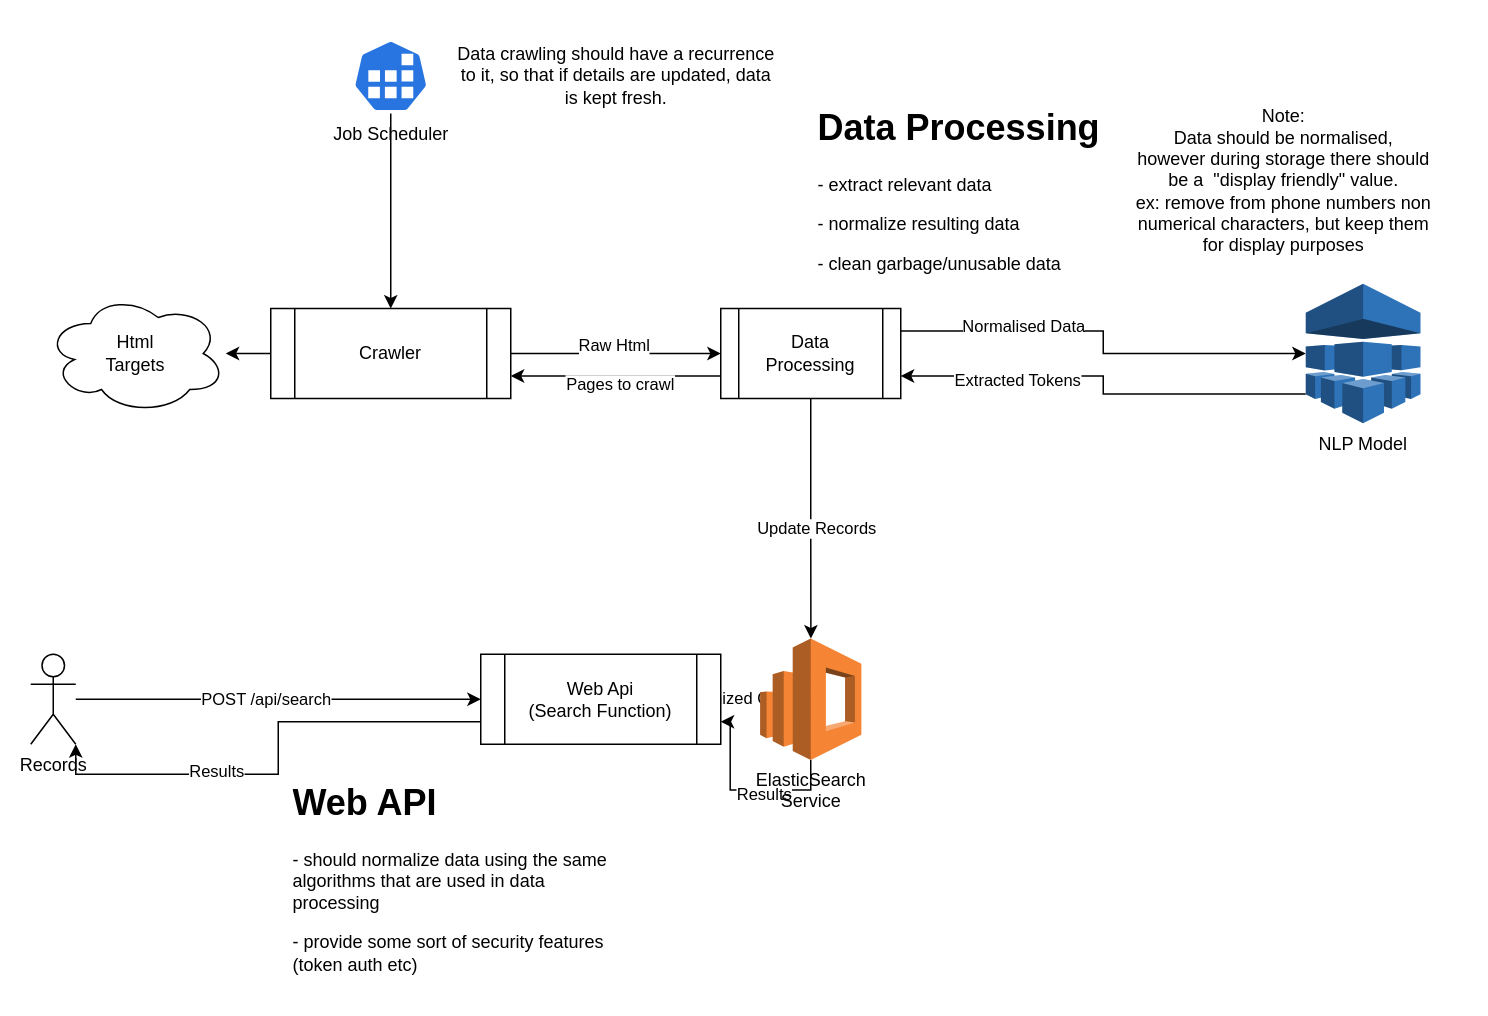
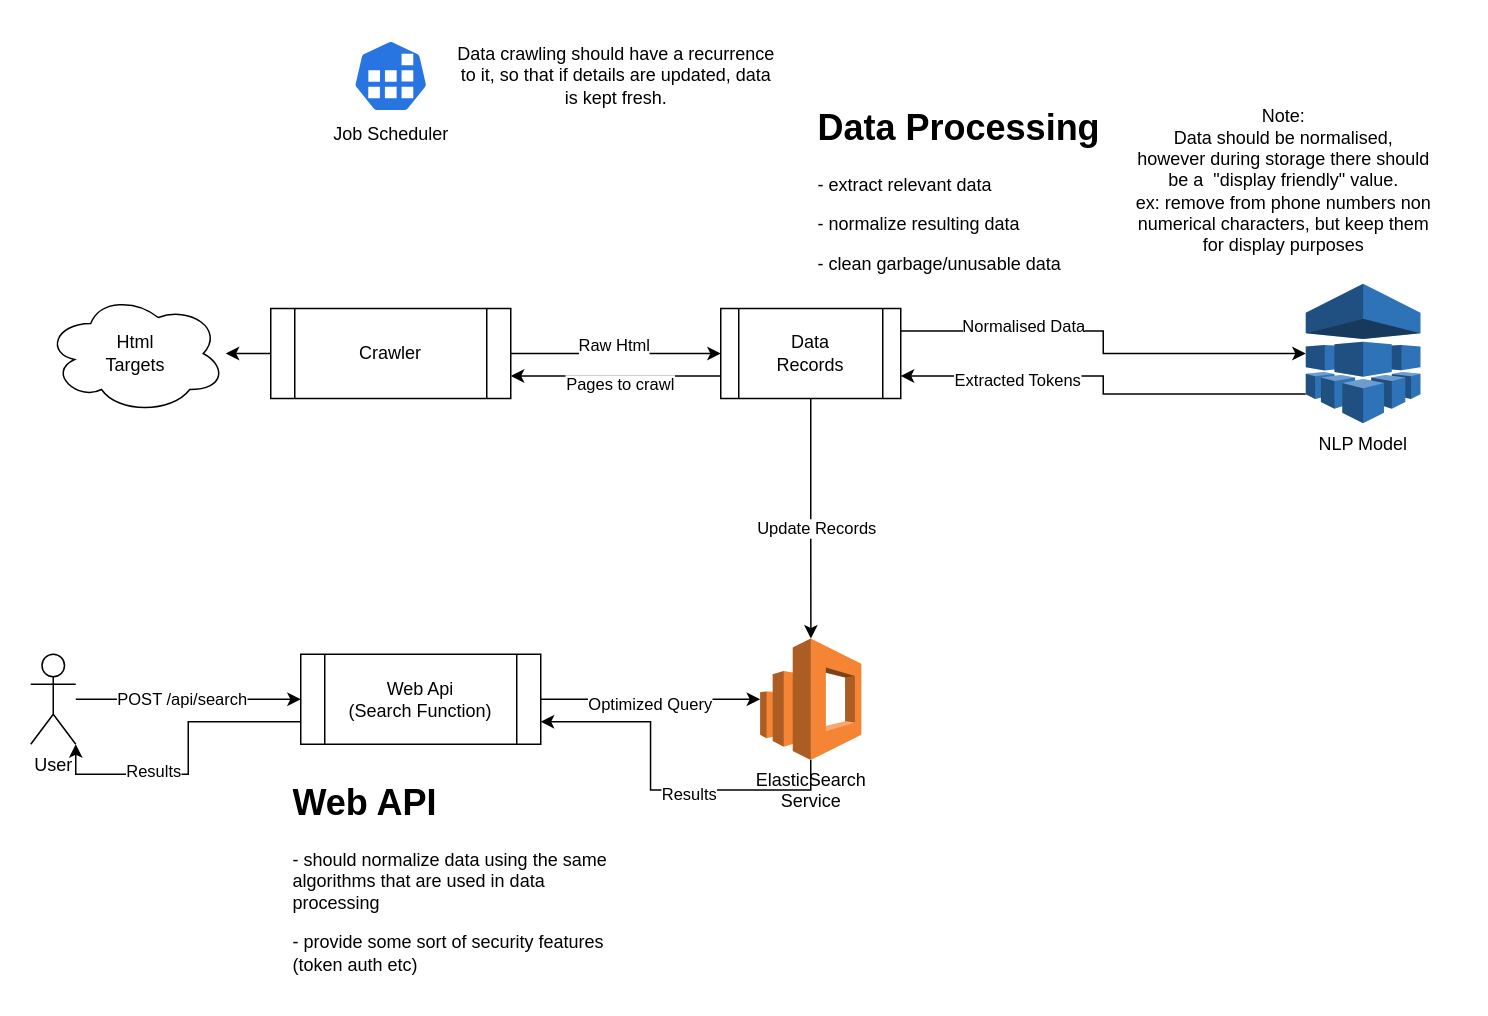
(391, 219) -> none
(811, 353) -> (811, 353)
(601, 699) -> (421, 699)
(54, 766) -> (54, 766)
